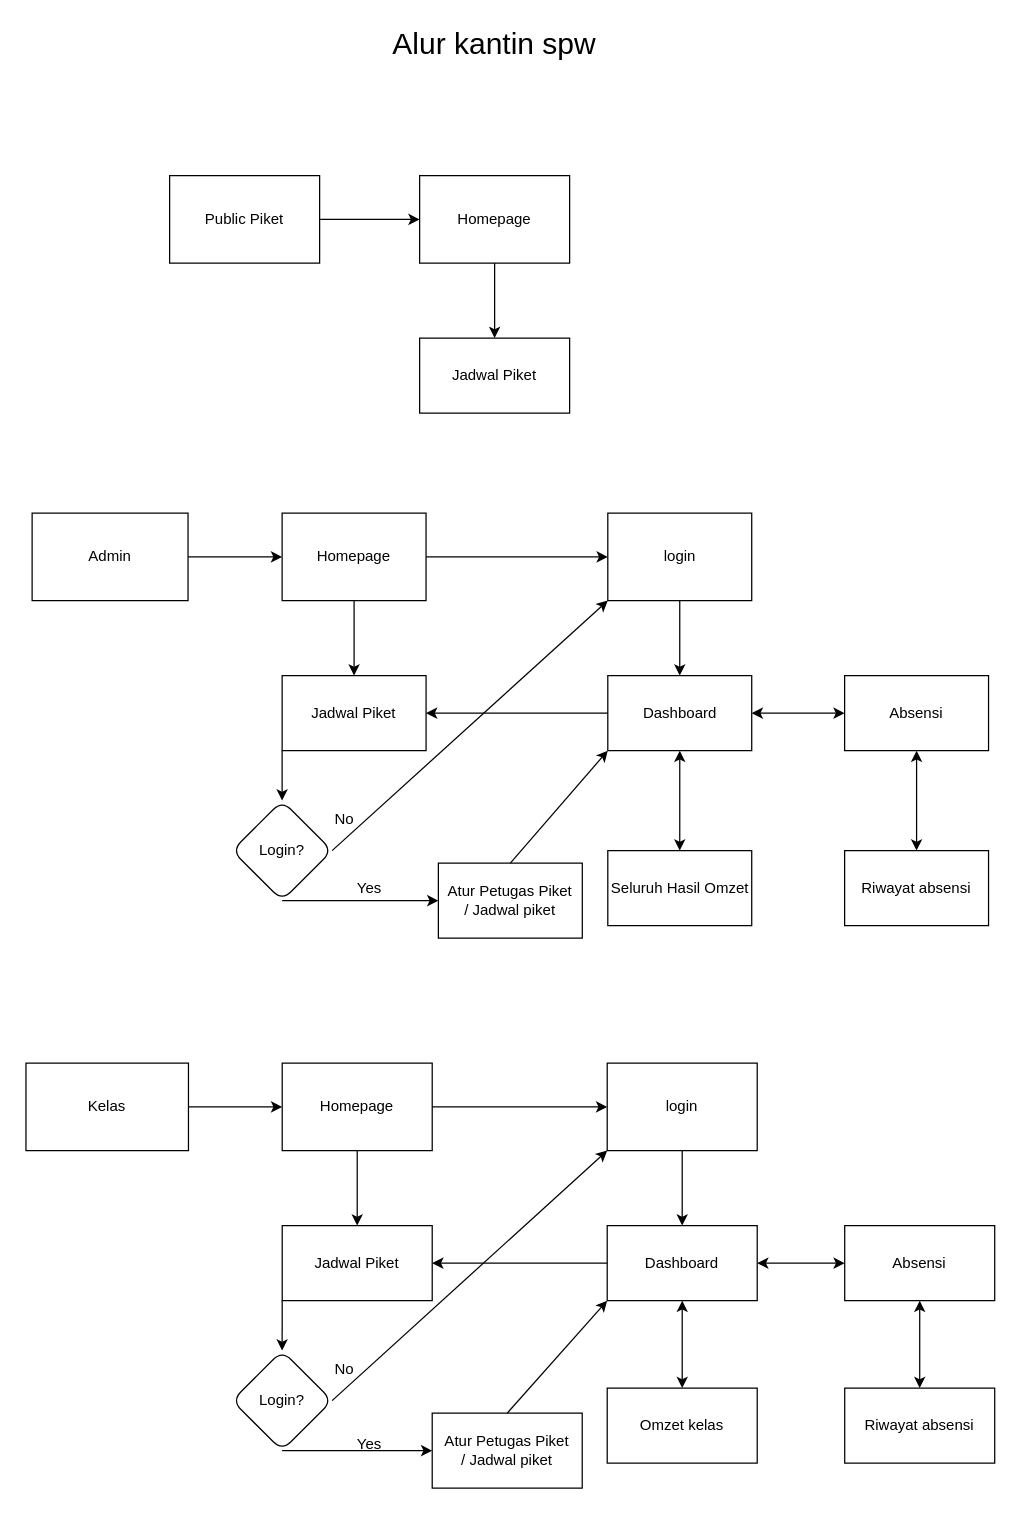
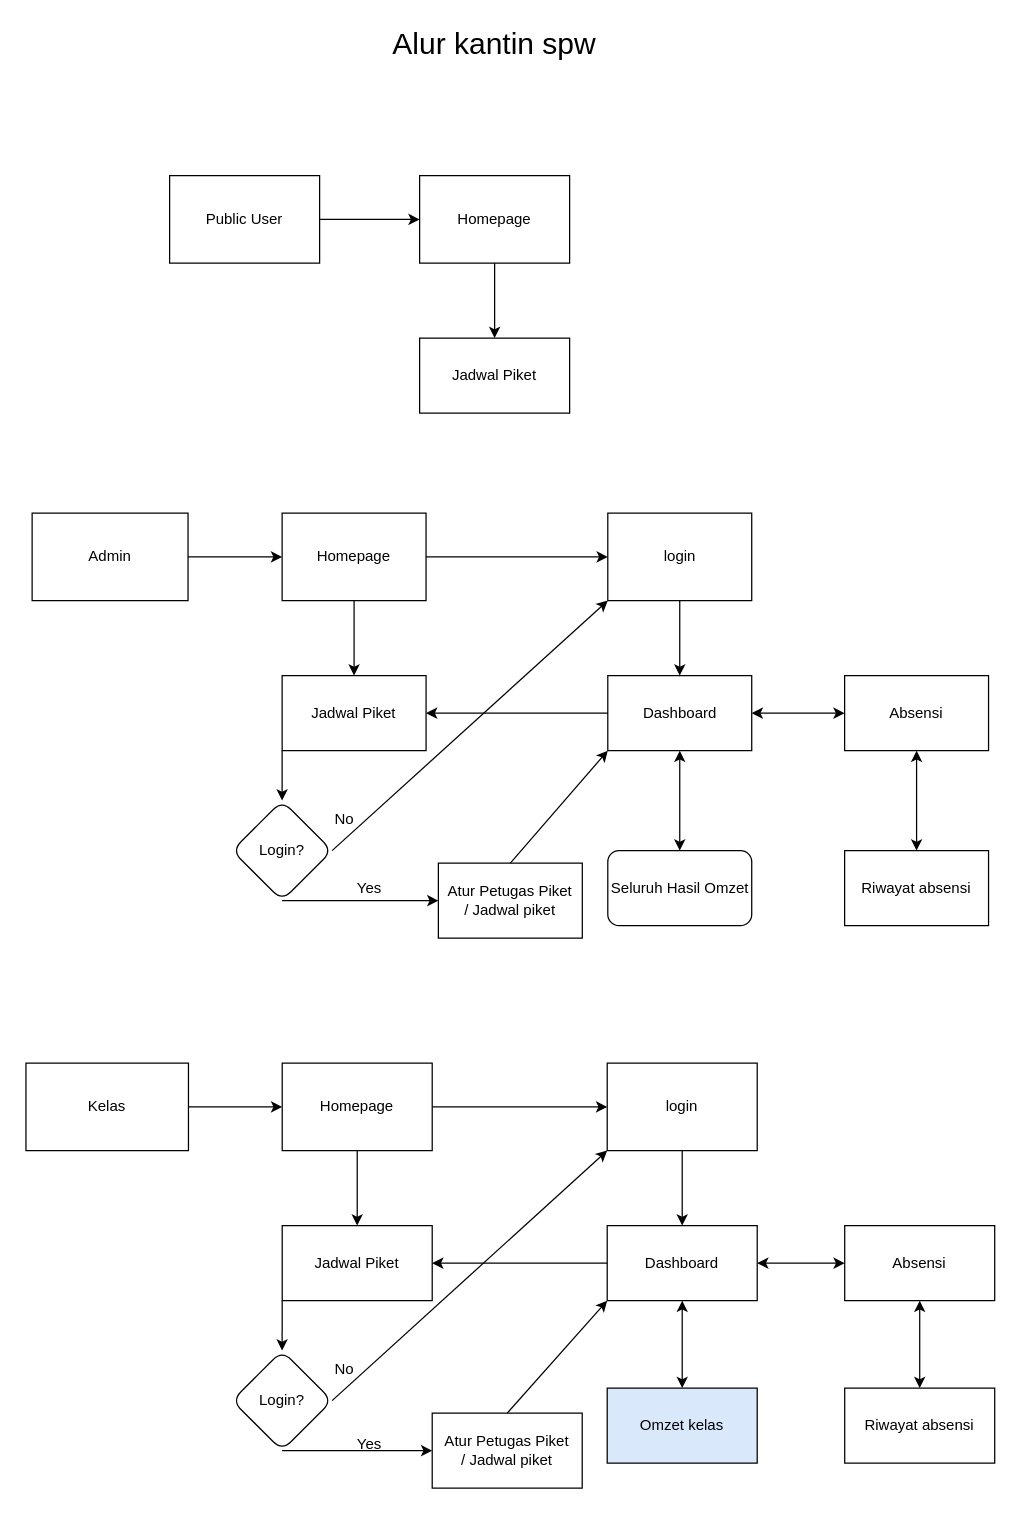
(244, 219) -> (244, 219)
(680, 888) -> (680, 888)
(682, 1426) -> (682, 1426)
